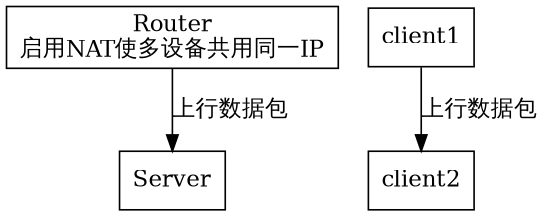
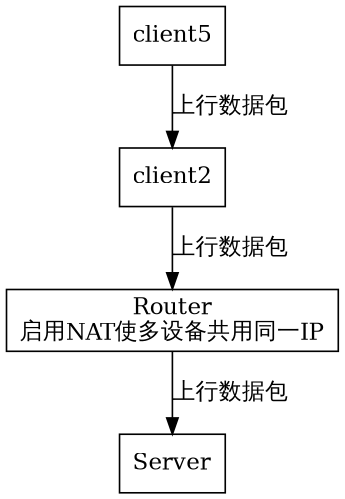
(421, 37) -> (172, 36)
none -> (172, 240)
